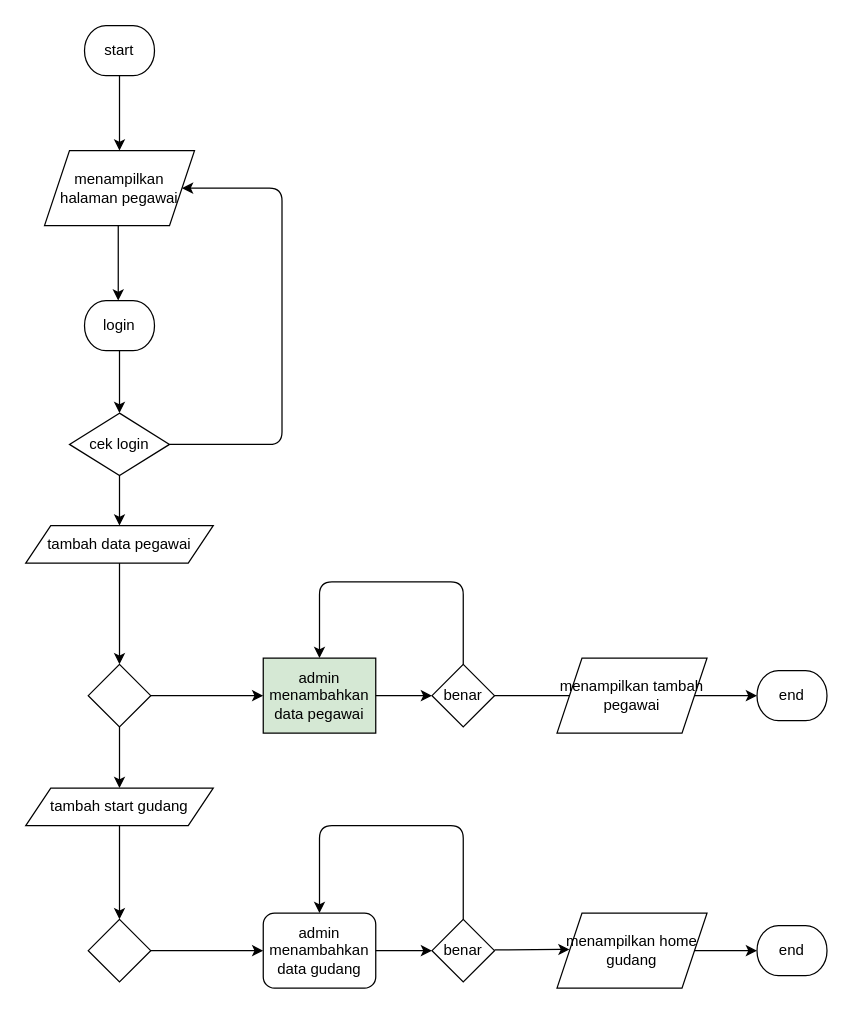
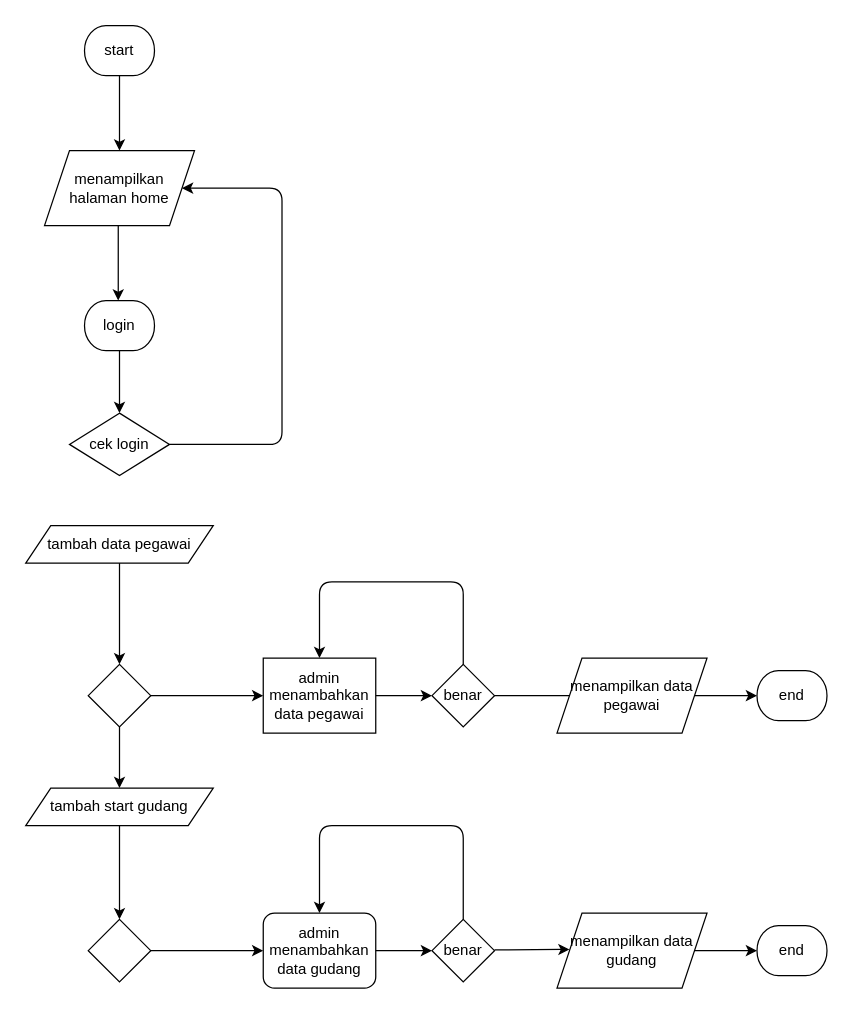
(119, 188) -> (119, 188)
(119, 497) -> none
(319, 696) -> (319, 696)
(632, 696) -> (632, 696)
(632, 951) -> (632, 951)
